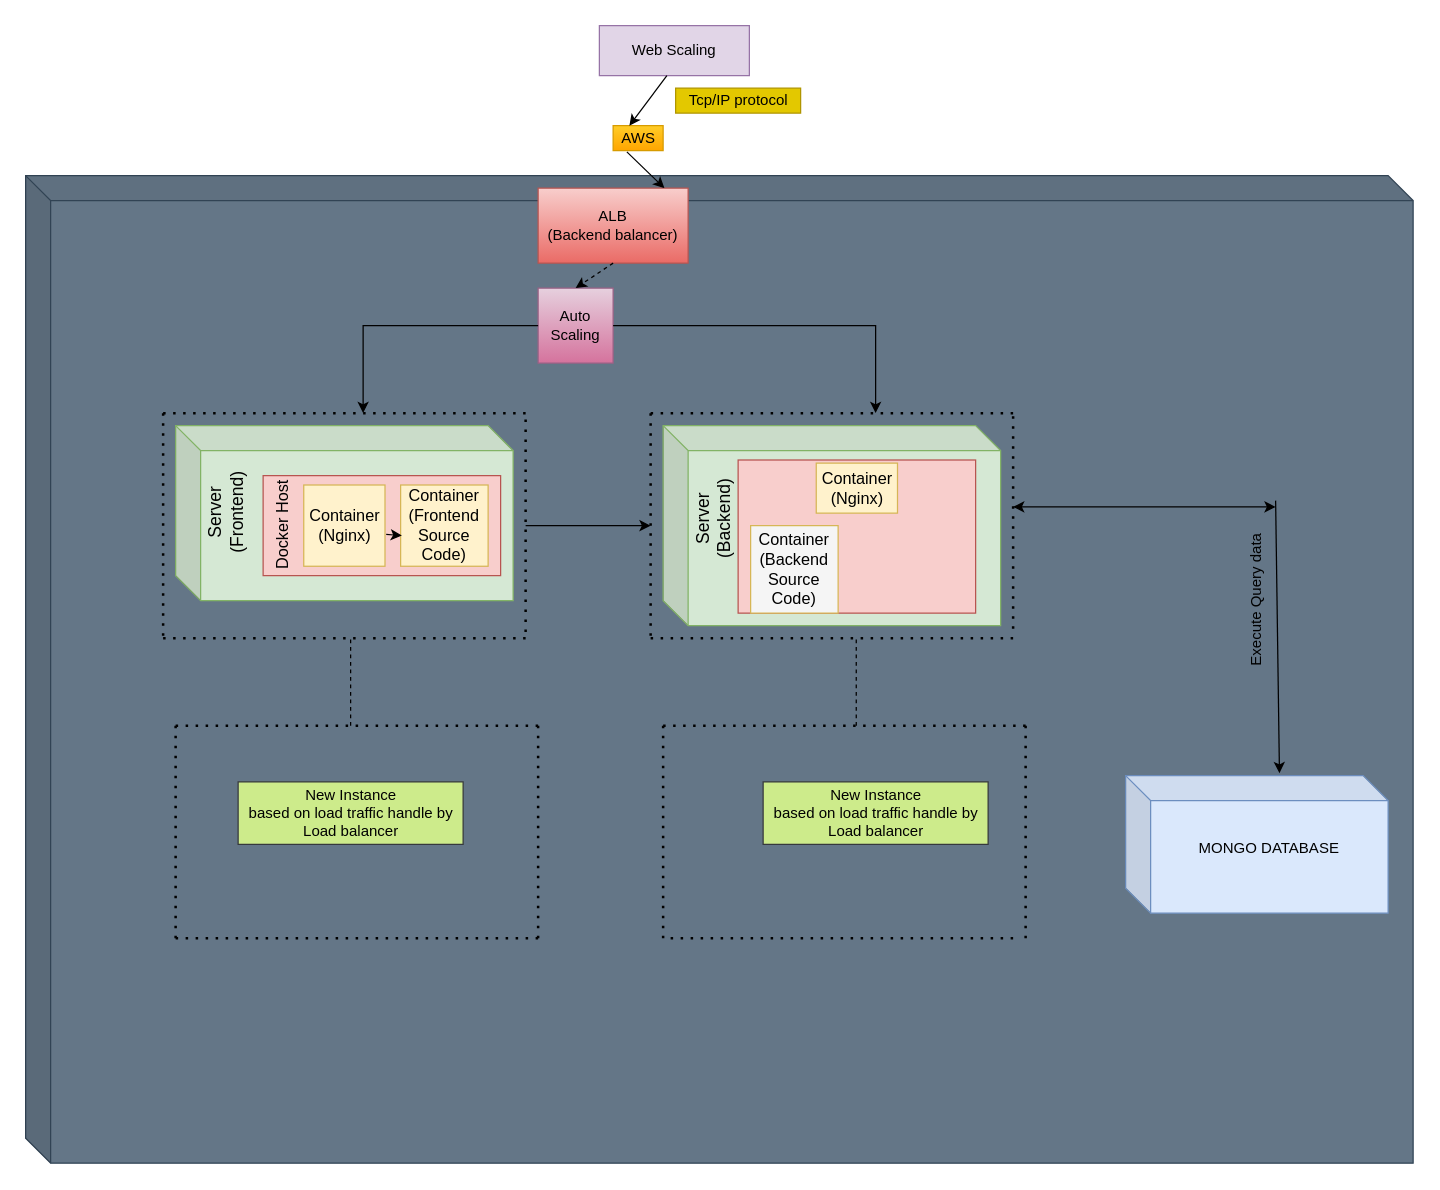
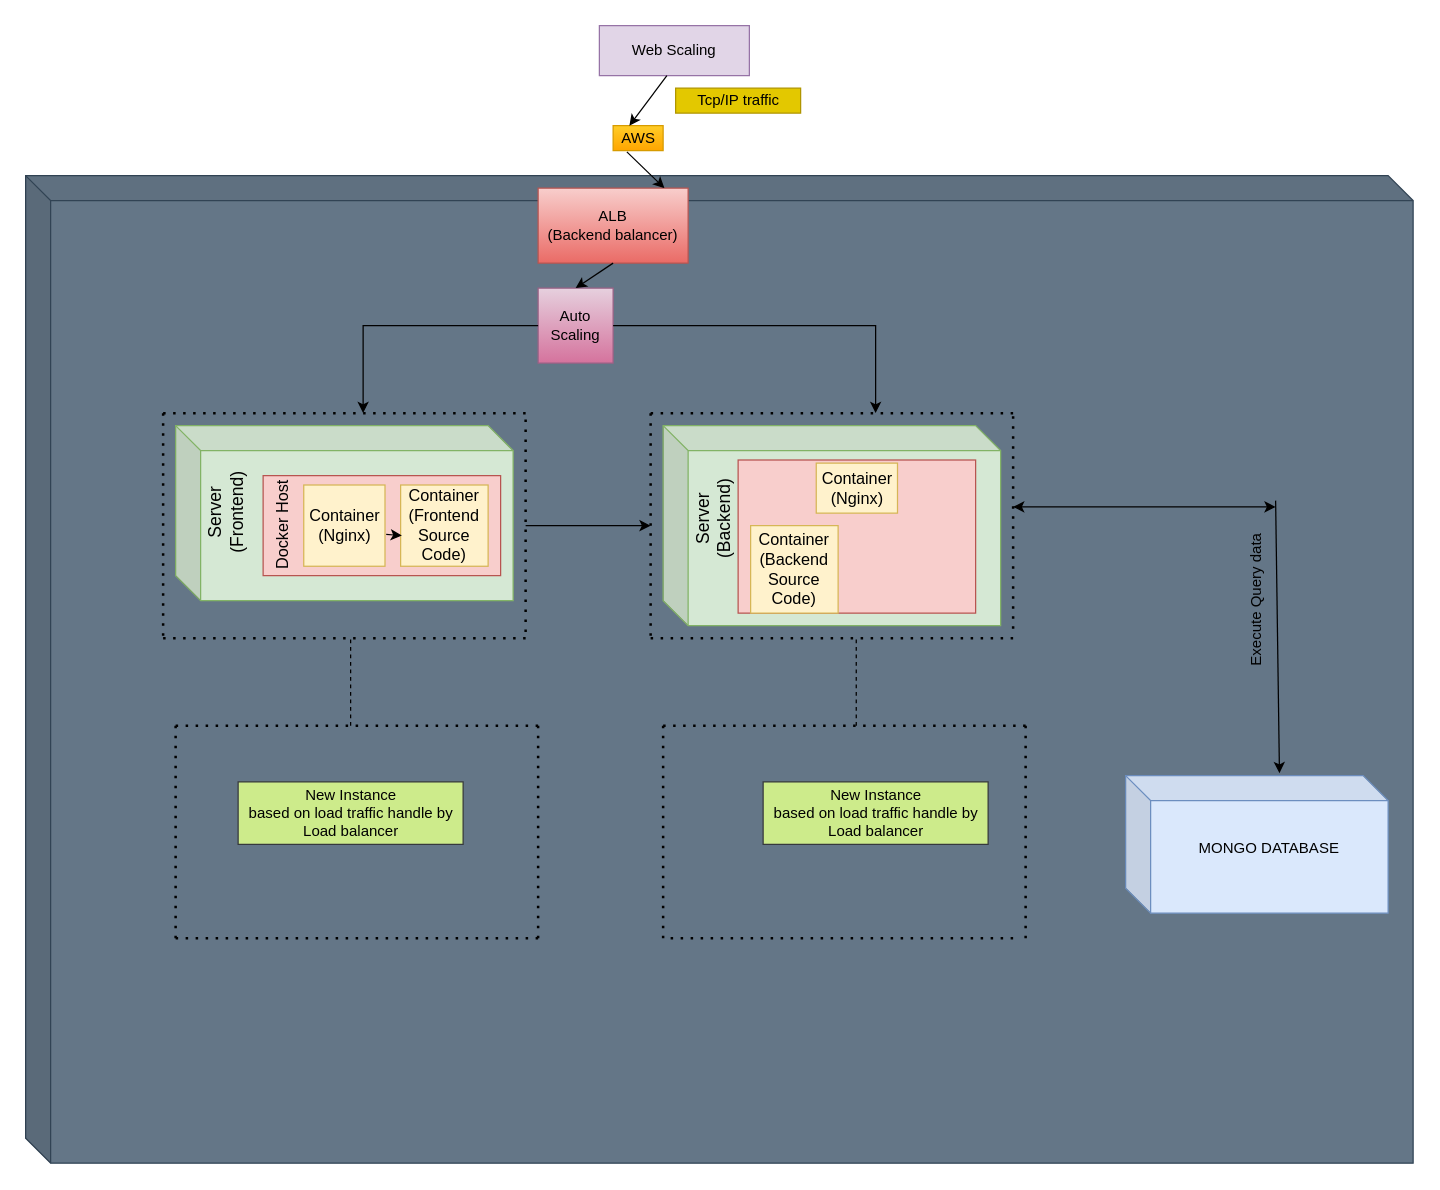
(739, 101) -> (739, 101)
(597, 274) -> (597, 274)
(794, 569) -> (794, 569)
